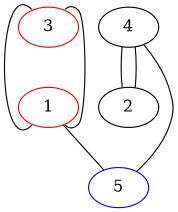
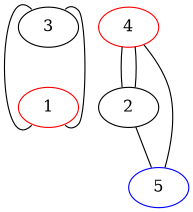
(48, 27) -> (48, 27)
(129, 27) -> (129, 27)
(84, 148) -> (144, 147)
